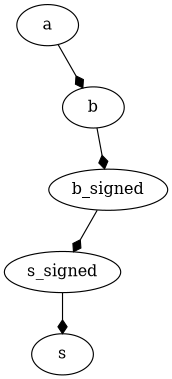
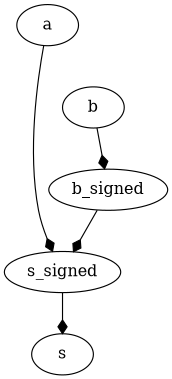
(67, 60) -> (34, 143)
